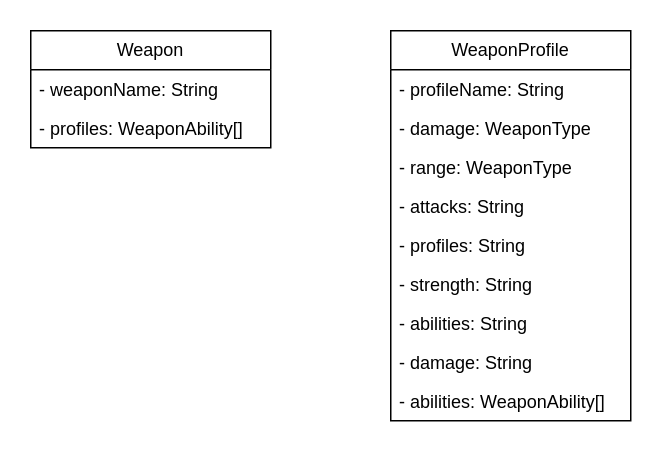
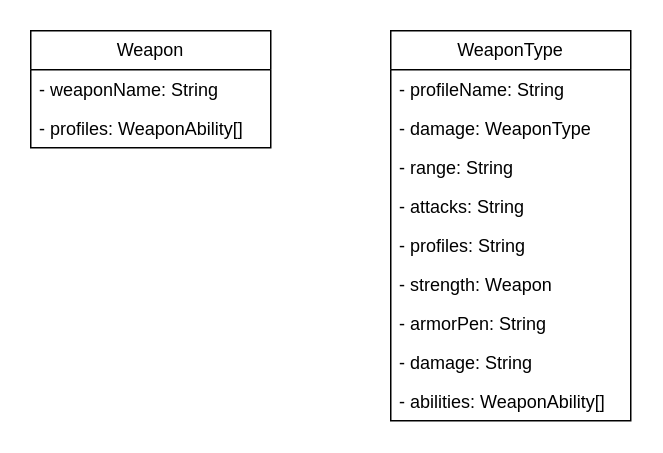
(511, 50) -> (511, 50)
(488, 169) -> (466, 169)
(481, 286) -> (483, 286)
(477, 325) -> (481, 325)
